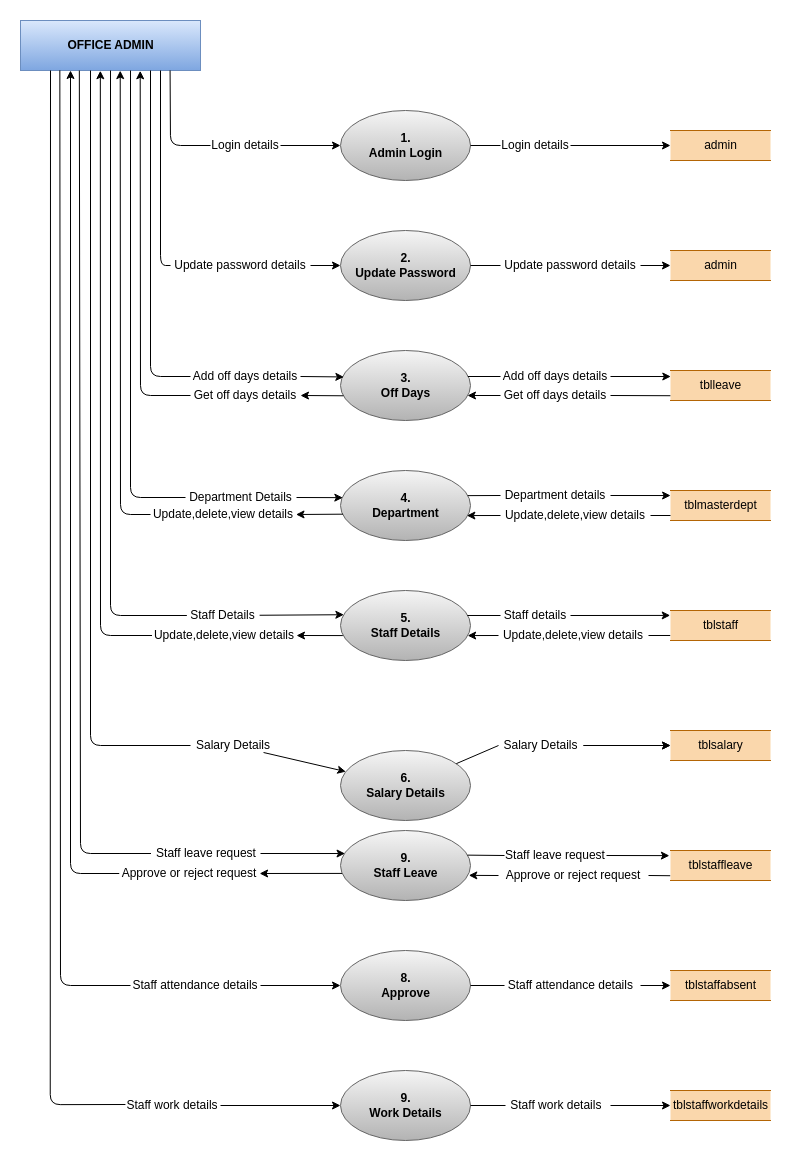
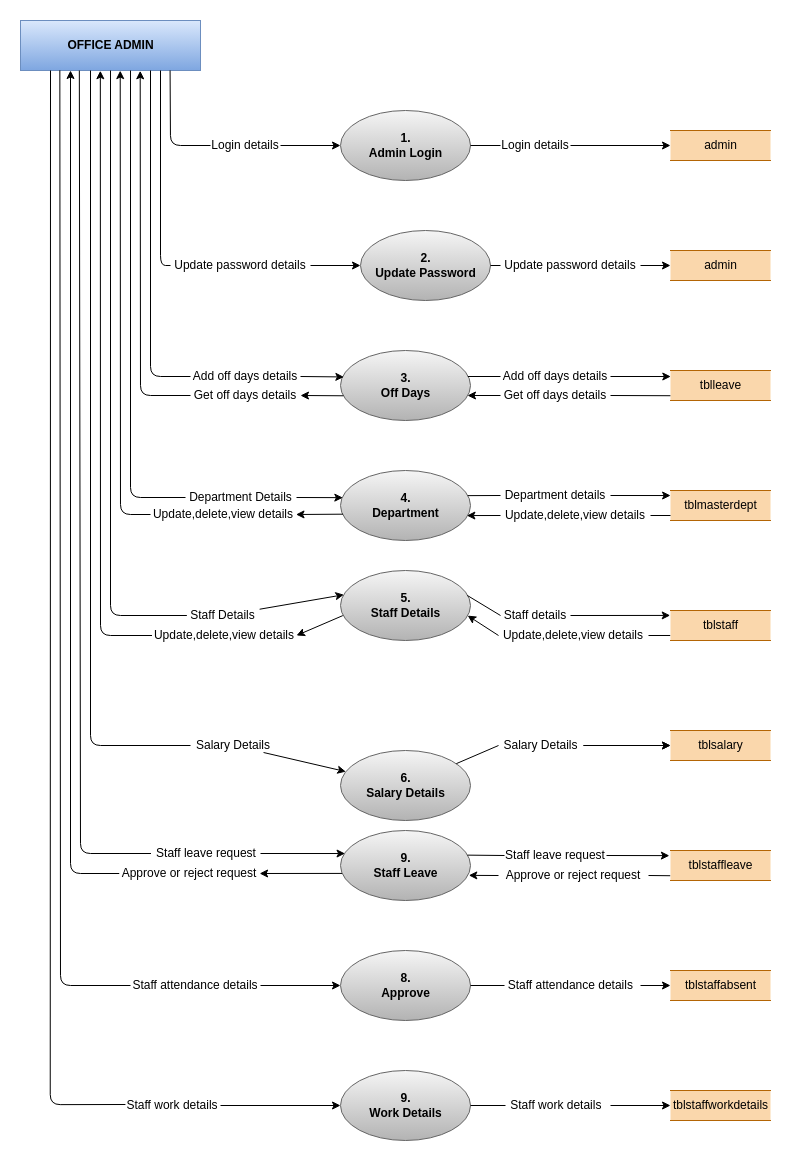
(406, 266) -> (426, 266)
(406, 626) -> (406, 606)
